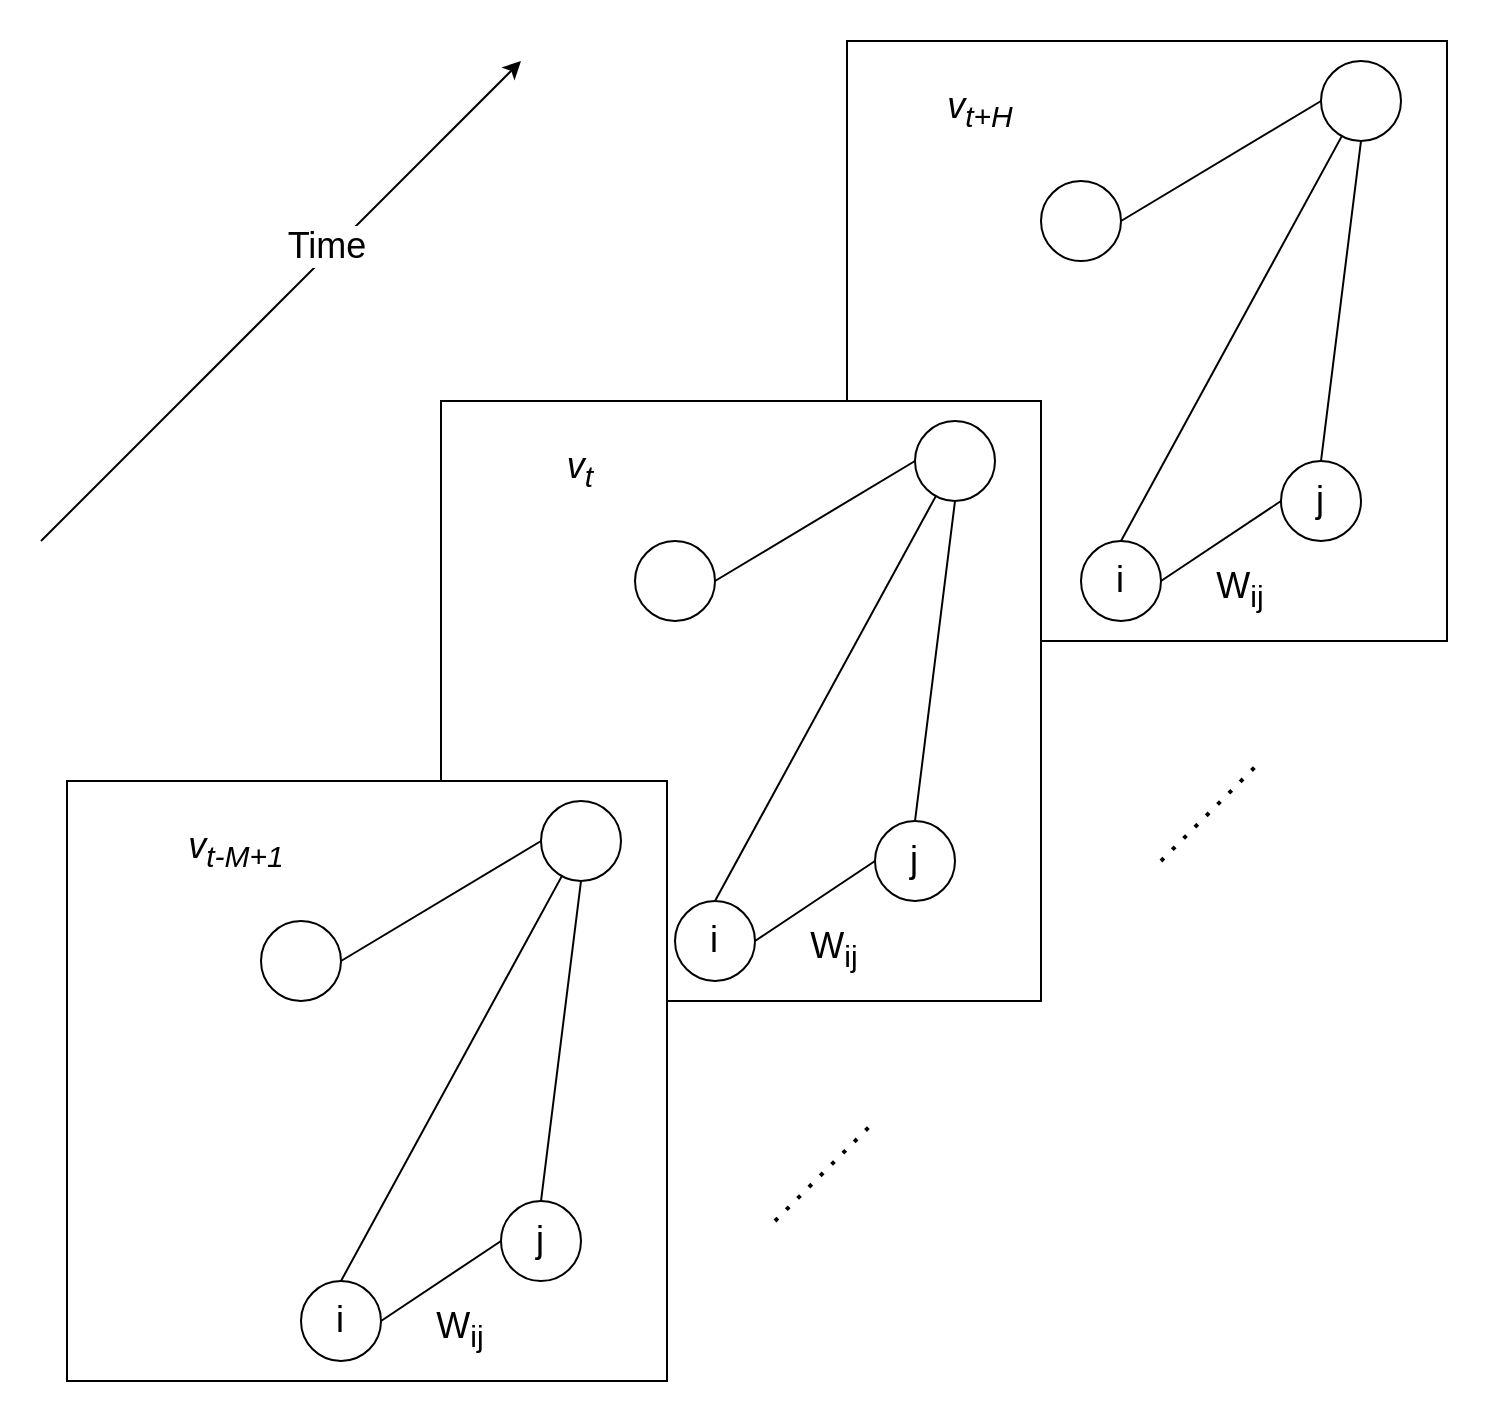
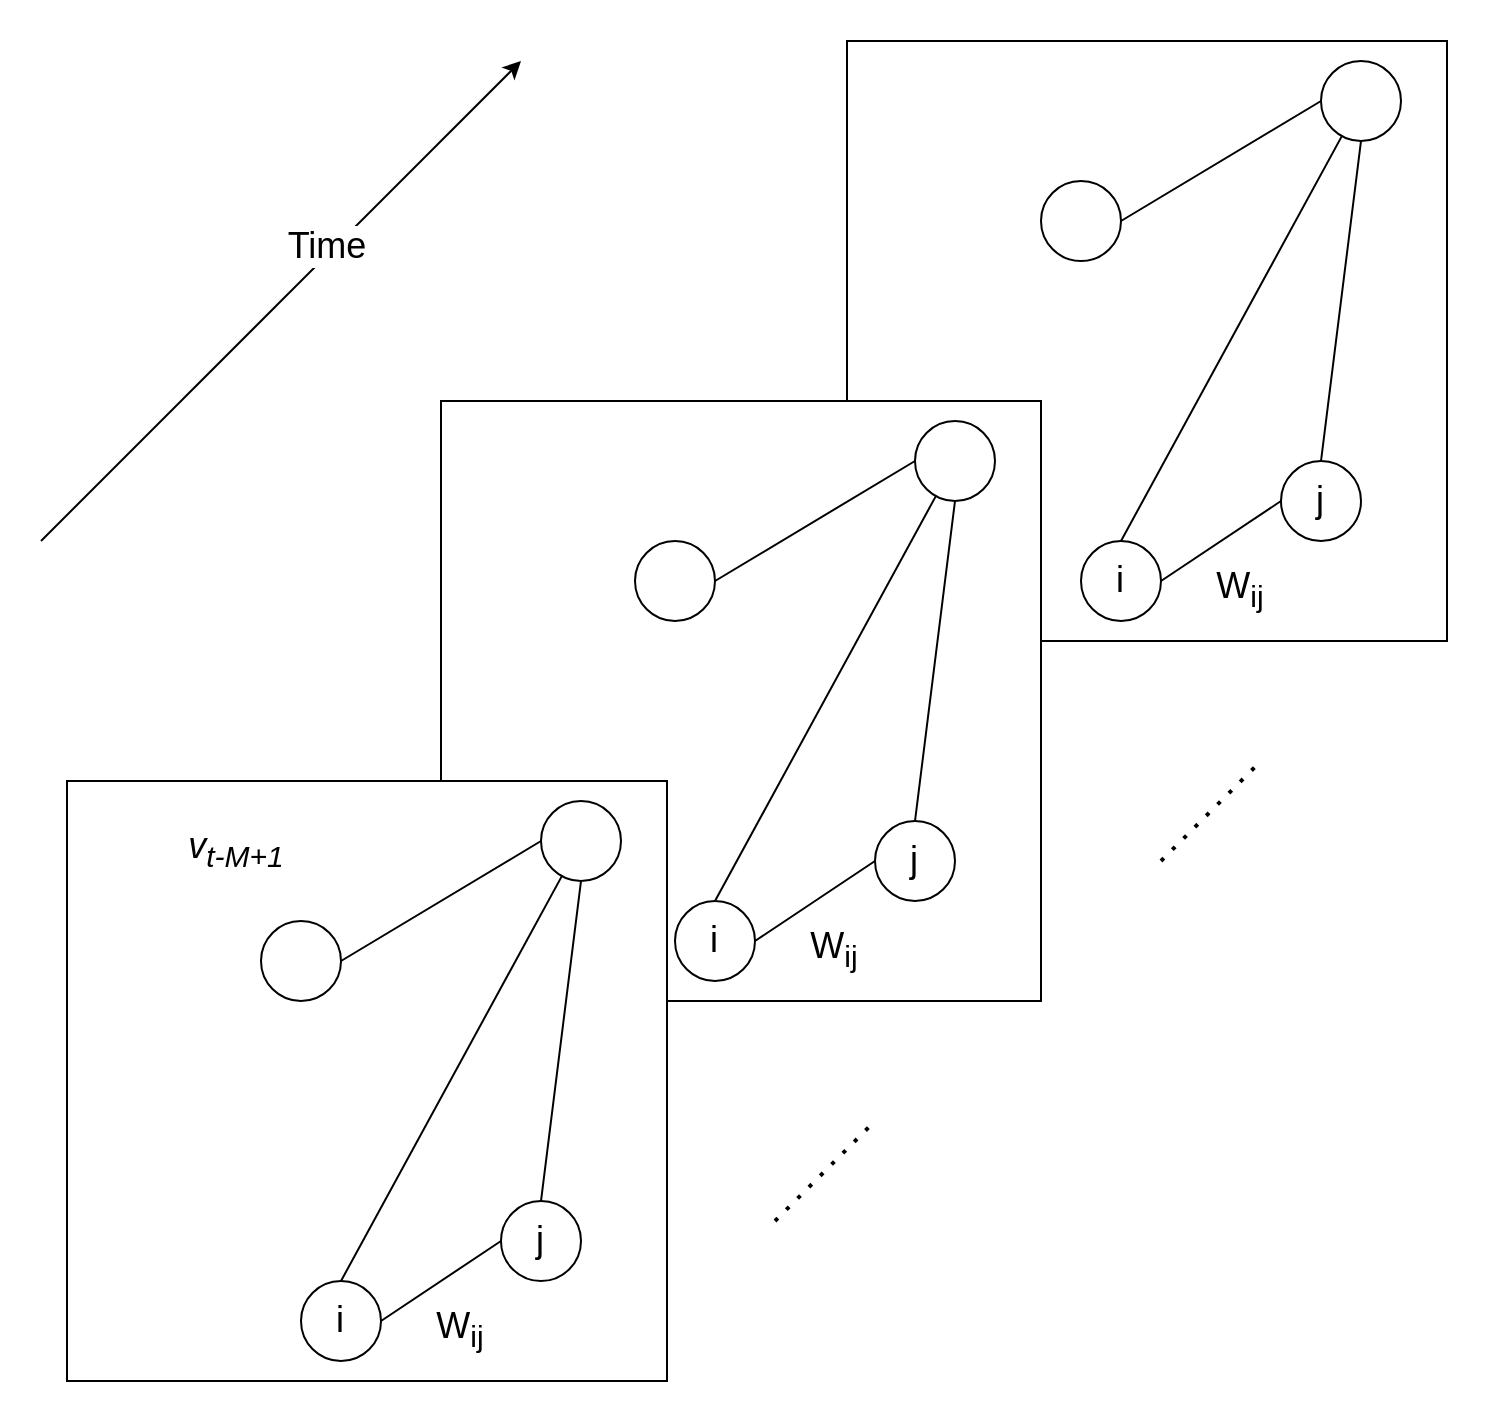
(981, 111) -> none
(581, 471) -> none
